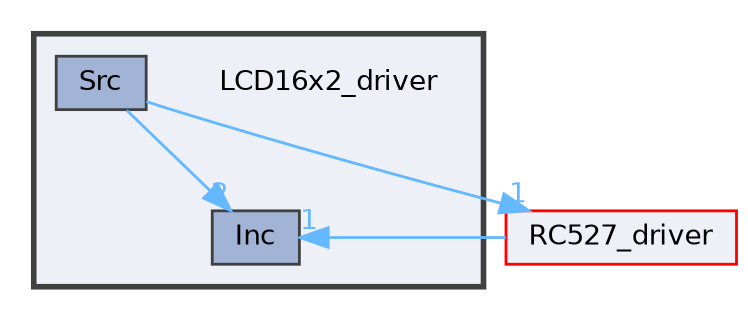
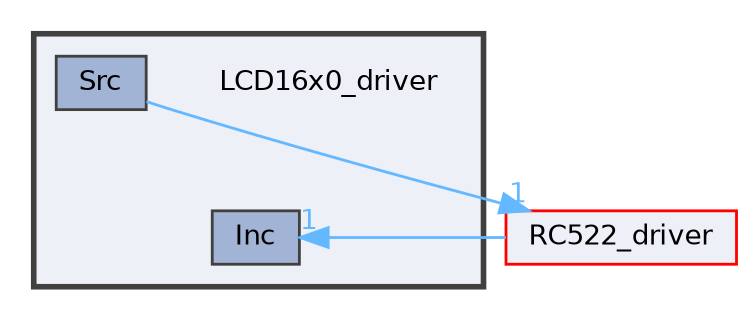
(329, 83) -> (329, 83)
(168, 150) -> none
(621, 238) -> (621, 238)
